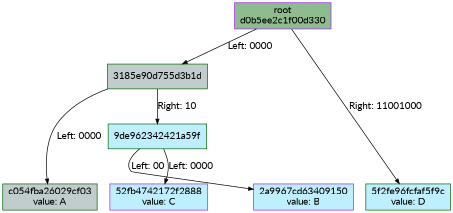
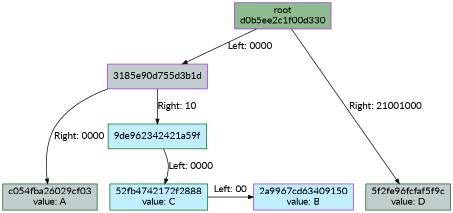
(157, 76) -> (157, 76)
(385, 106) -> (385, 106)
(79, 136) -> (79, 136)
(176, 178) -> (228, 197)
(159, 197) -> (159, 197)
(408, 197) -> (408, 197)
